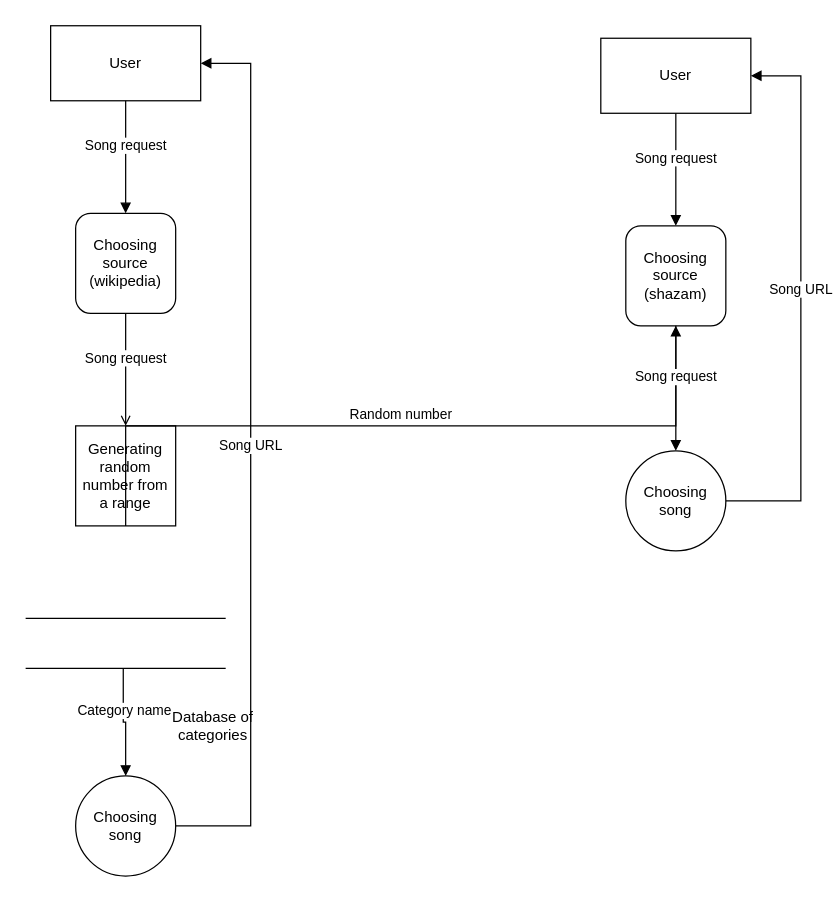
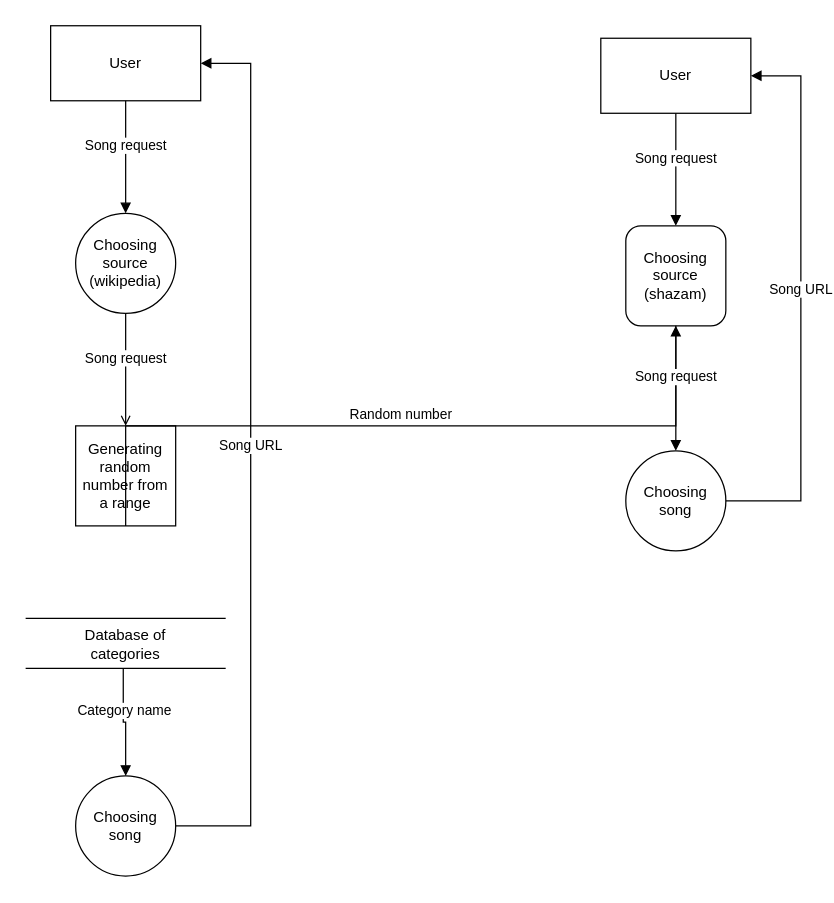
(126, 263) -> (126, 263)
(213, 726) -> (126, 644)
